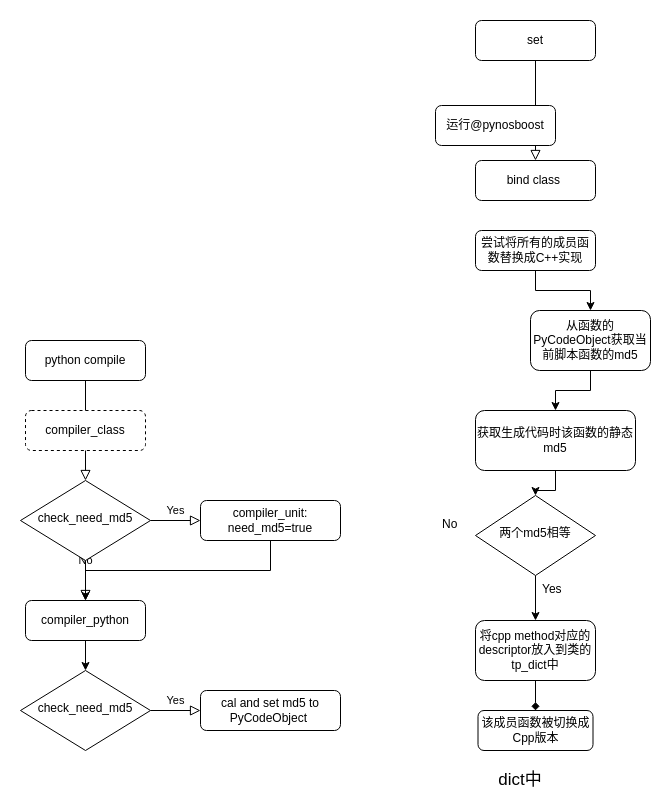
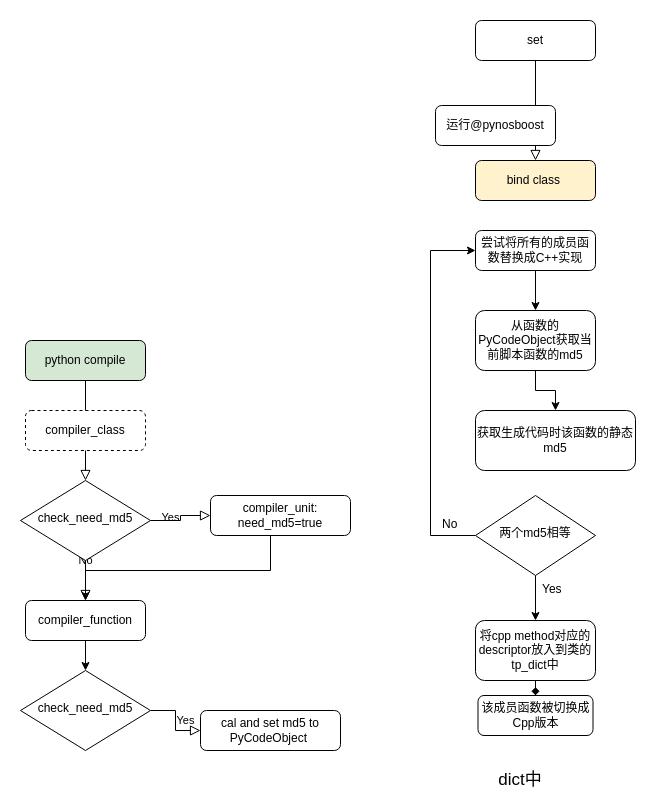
(536, 181) -> (536, 181)
(591, 341) -> (536, 341)
(86, 361) -> (86, 361)
none -> (431, 397)
(556, 491) -> none
(271, 521) -> (281, 516)
(86, 621) -> (86, 621)
(271, 711) -> (271, 731)
(536, 731) -> (536, 716)
